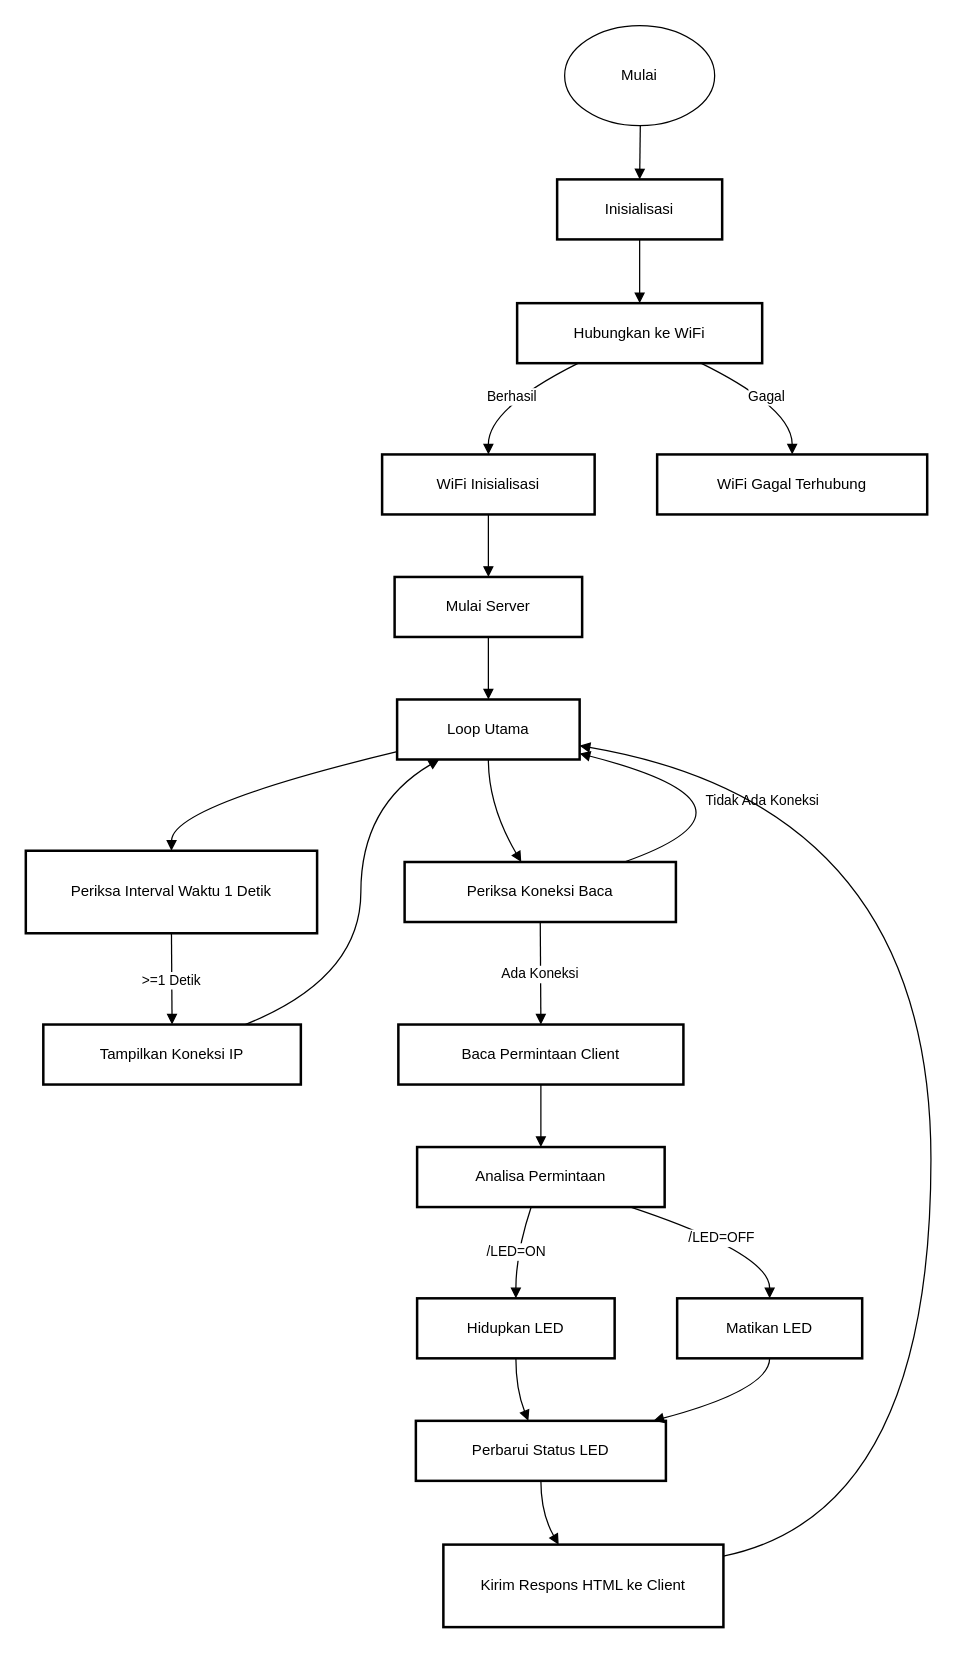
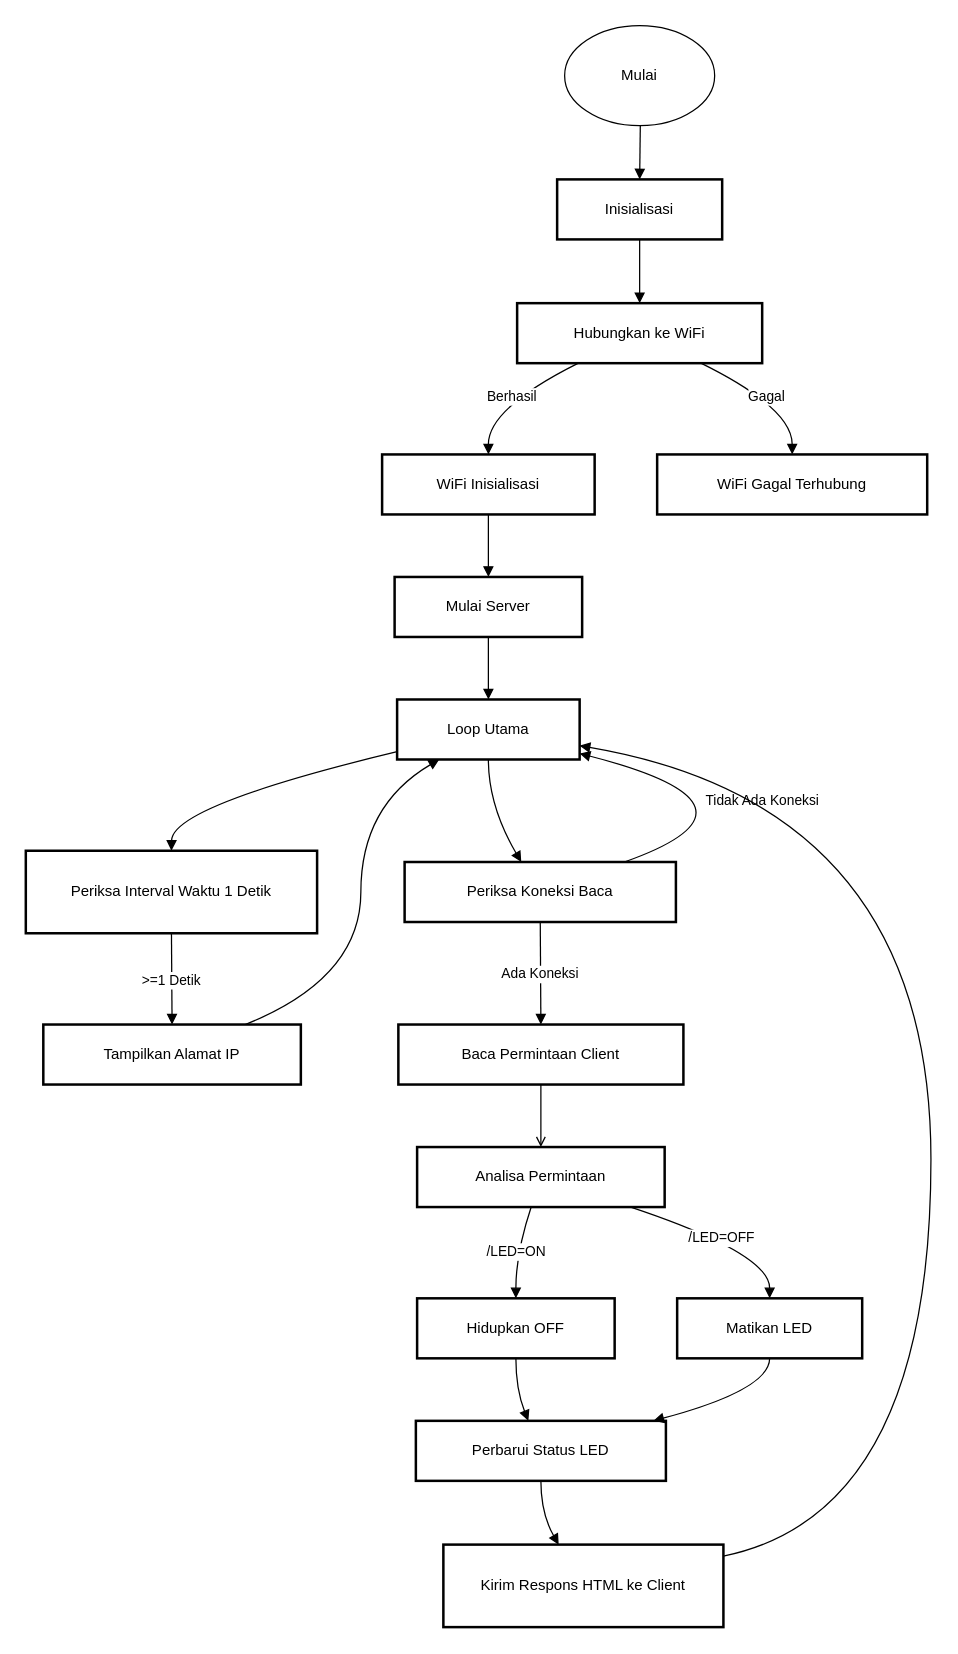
(172, 1054) -> (172, 1054)
(541, 1136) -> (541, 1138)
(516, 1328) -> (516, 1328)
